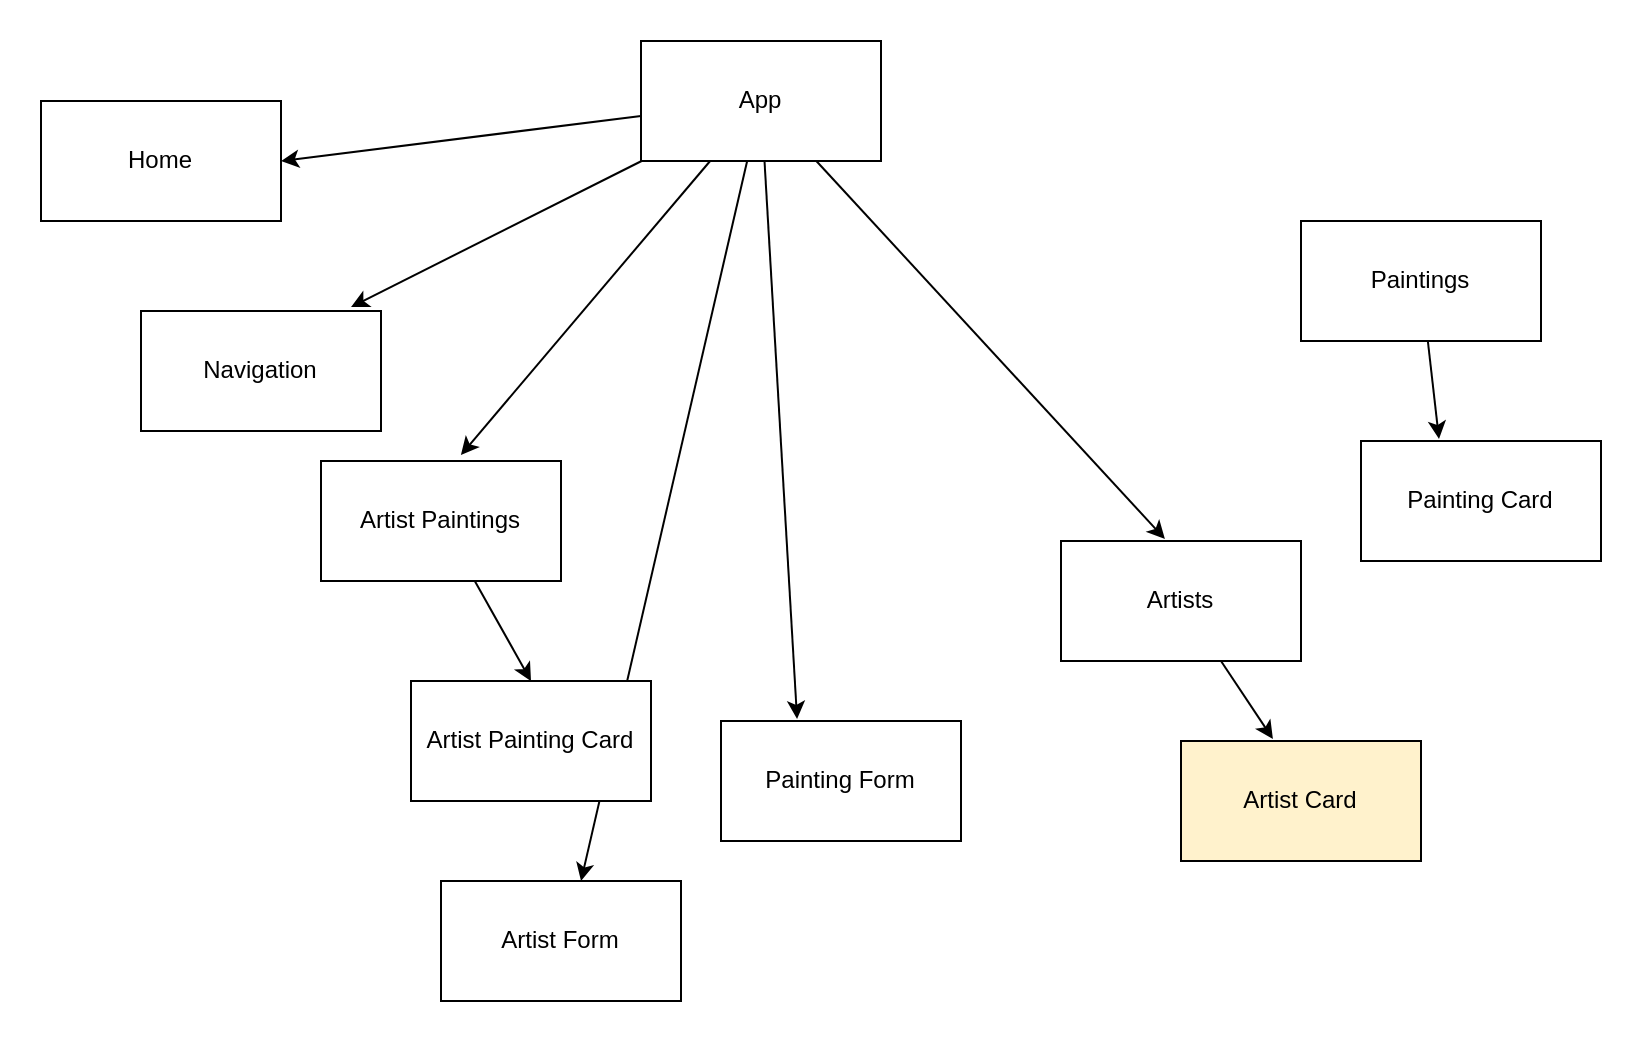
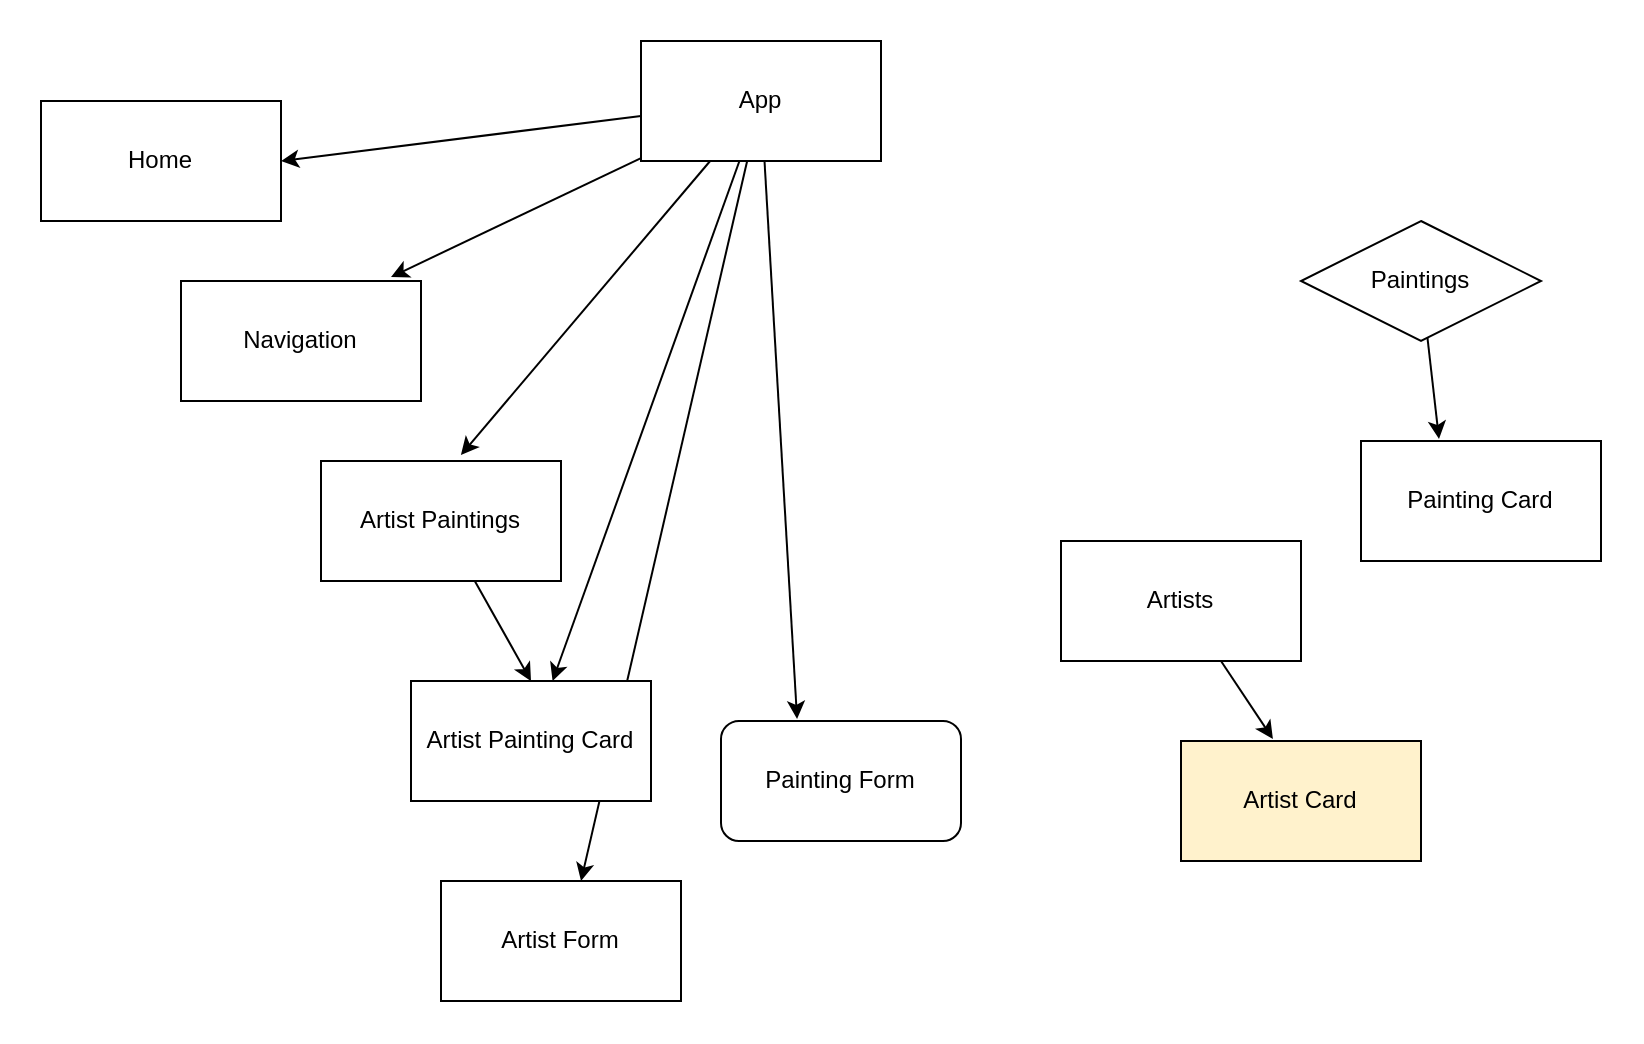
(1421, 281) -> (1421, 281)
(986, 345) -> (648, 415)
(261, 371) -> (301, 341)
(841, 781) -> (841, 781)
